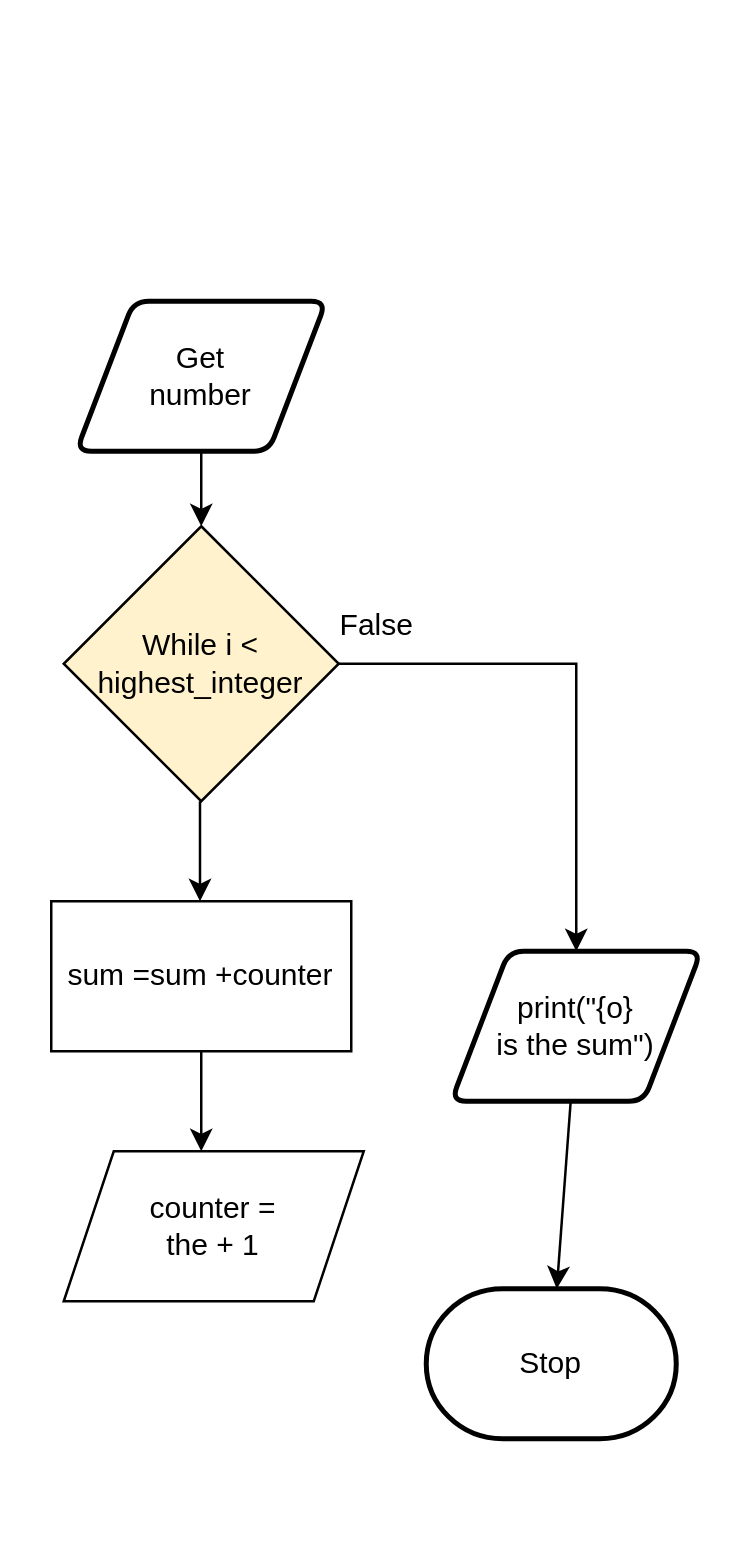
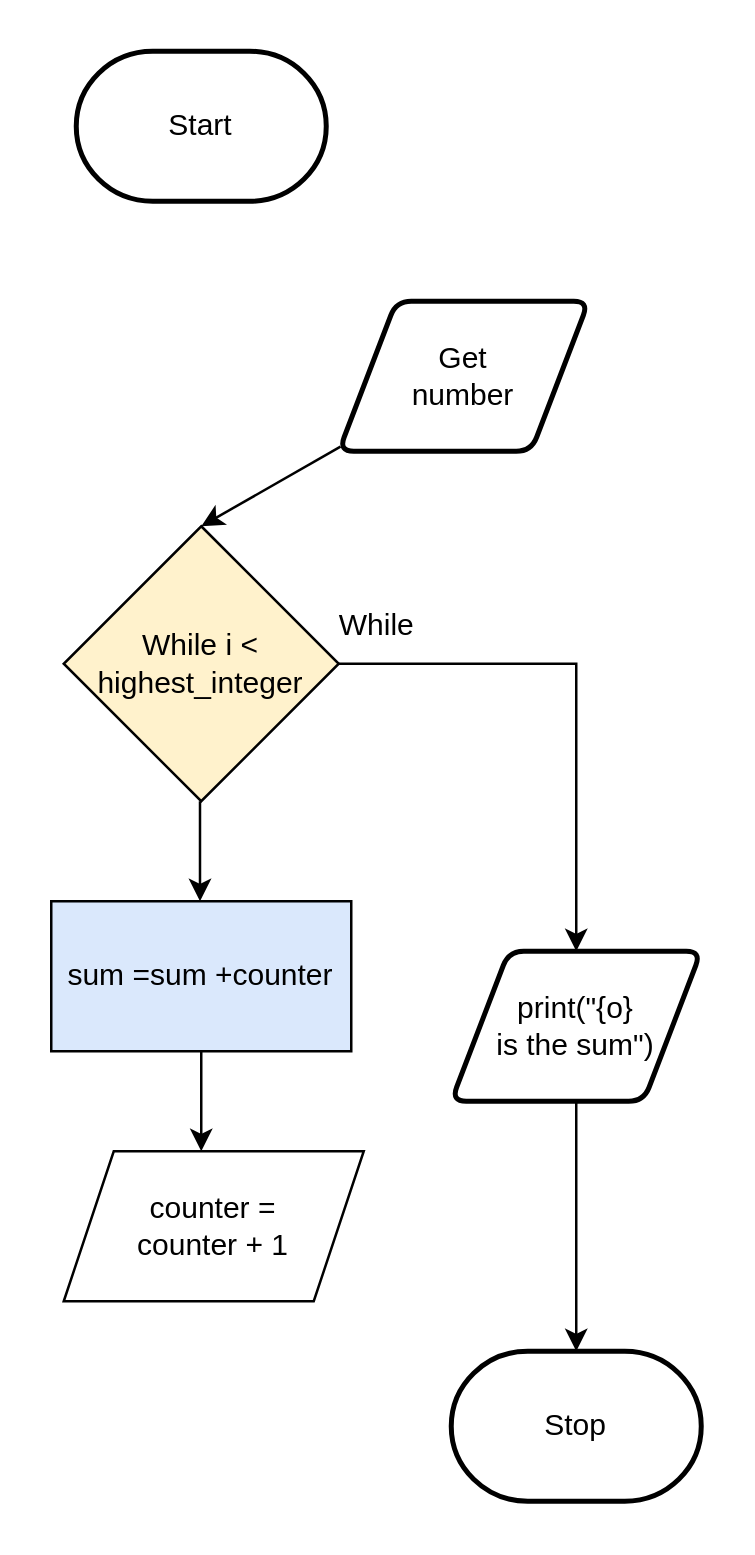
none -> (201, 126)
(201, 376) -> (464, 376)
(378, 626) -> (378, 626)
(201, 976) -> (201, 976)
(214, 1226) -> (214, 1226)
(551, 1364) -> (576, 1426)
